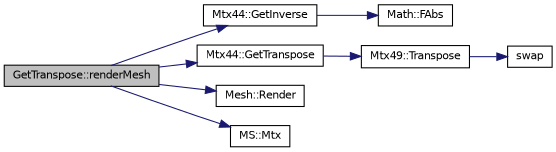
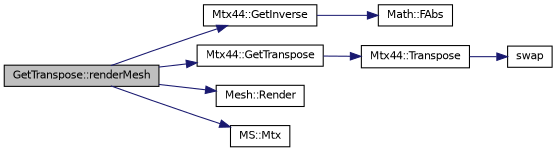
(415, 57) -> (415, 57)
